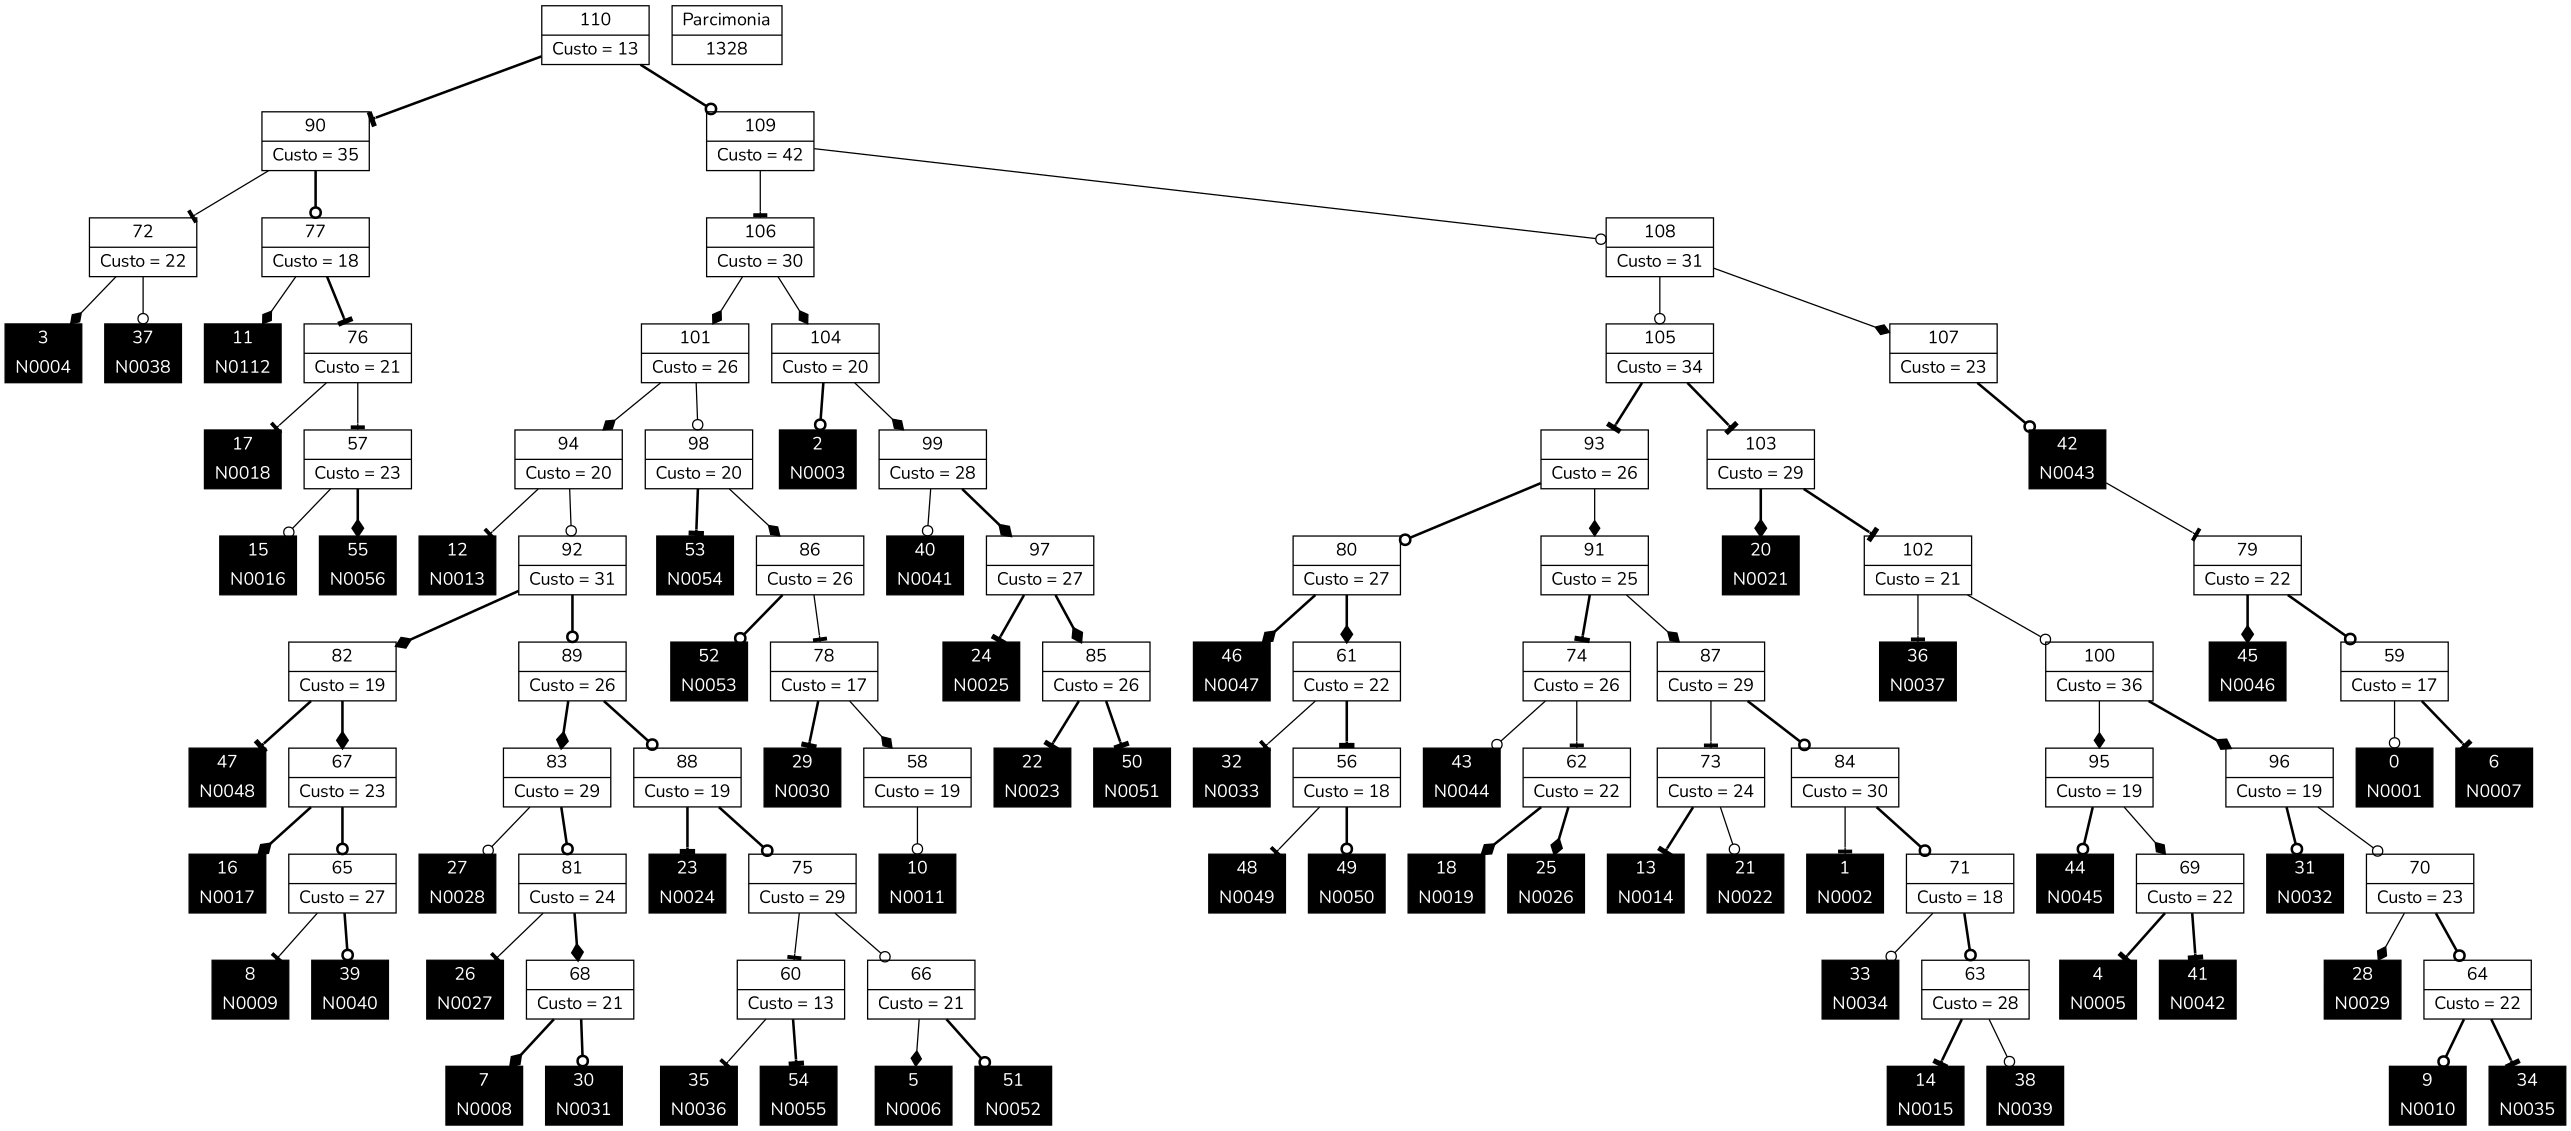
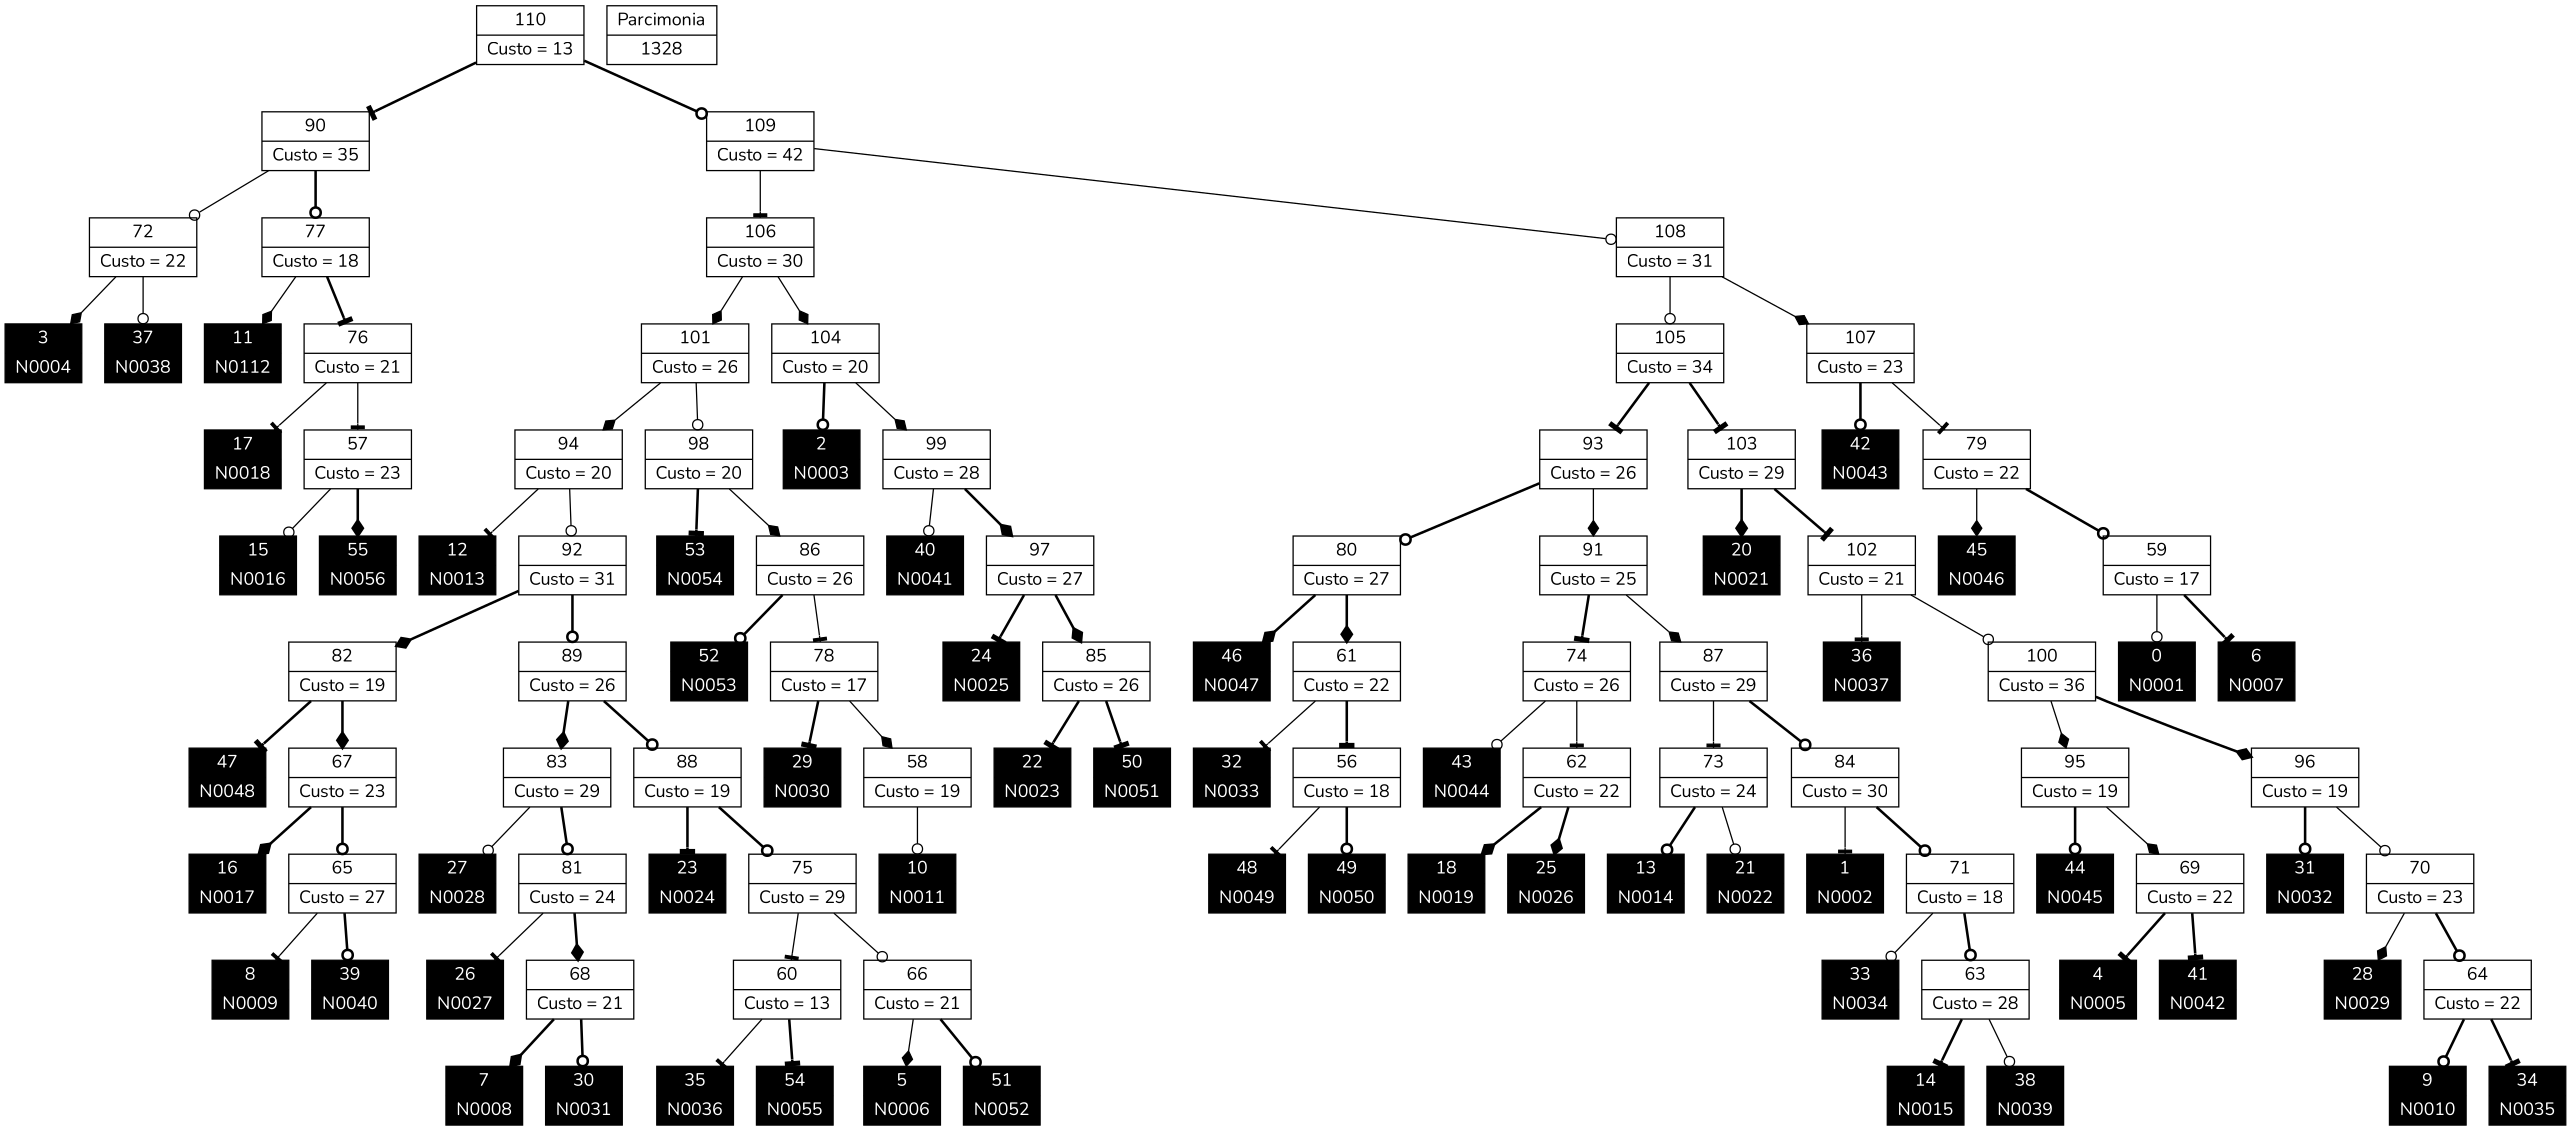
(232, 192) -> (234, 191)
(2149, 508) -> (1916, 404)
(2248, 611) -> (1977, 505)
(1680, 828) -> (1683, 826)
